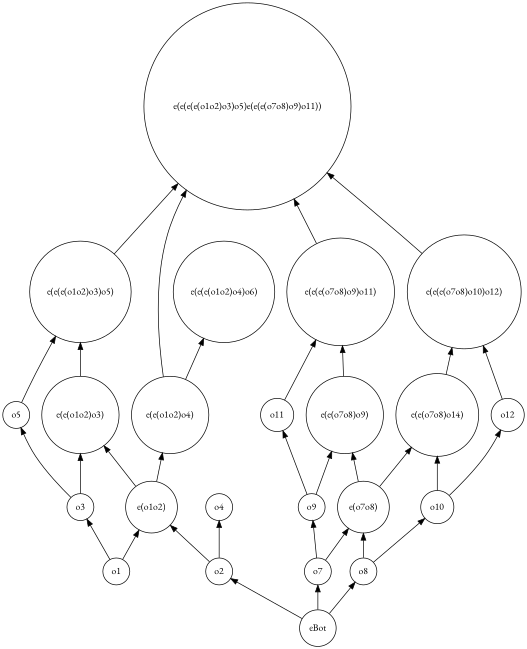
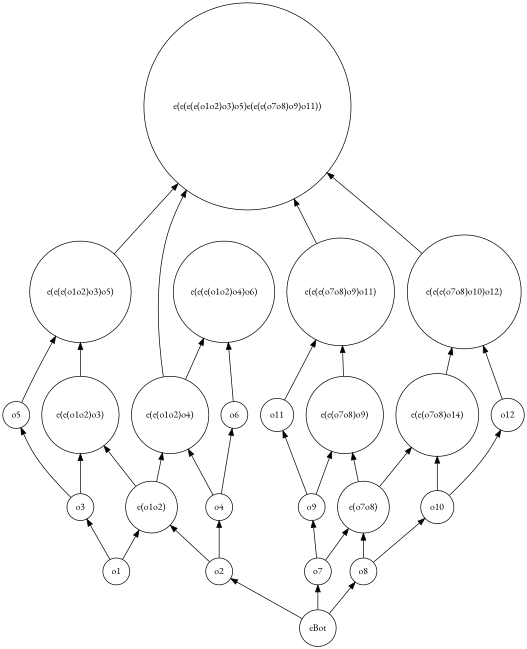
none -> (234, 415)
none -> (202, 475)
